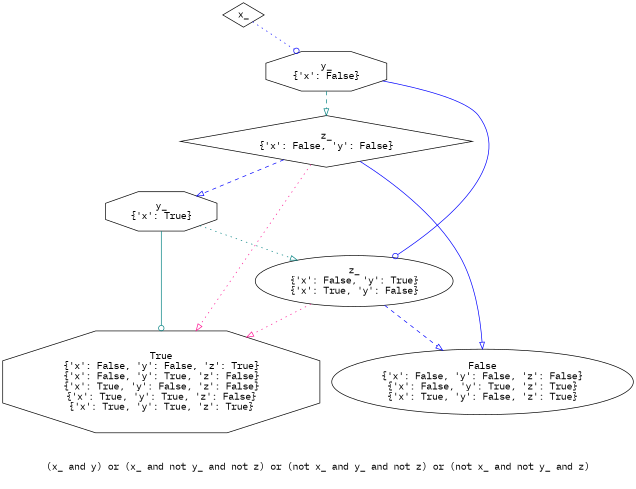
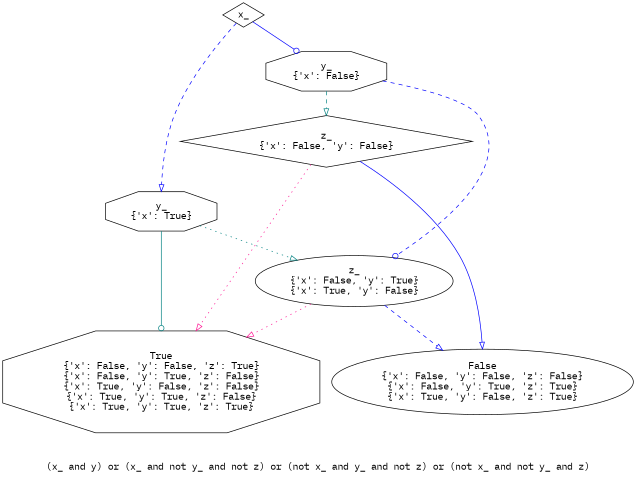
(273, 36) -> (273, 36)
(488, 151) -> (488, 151)
(243, 177) -> (183, 97)
